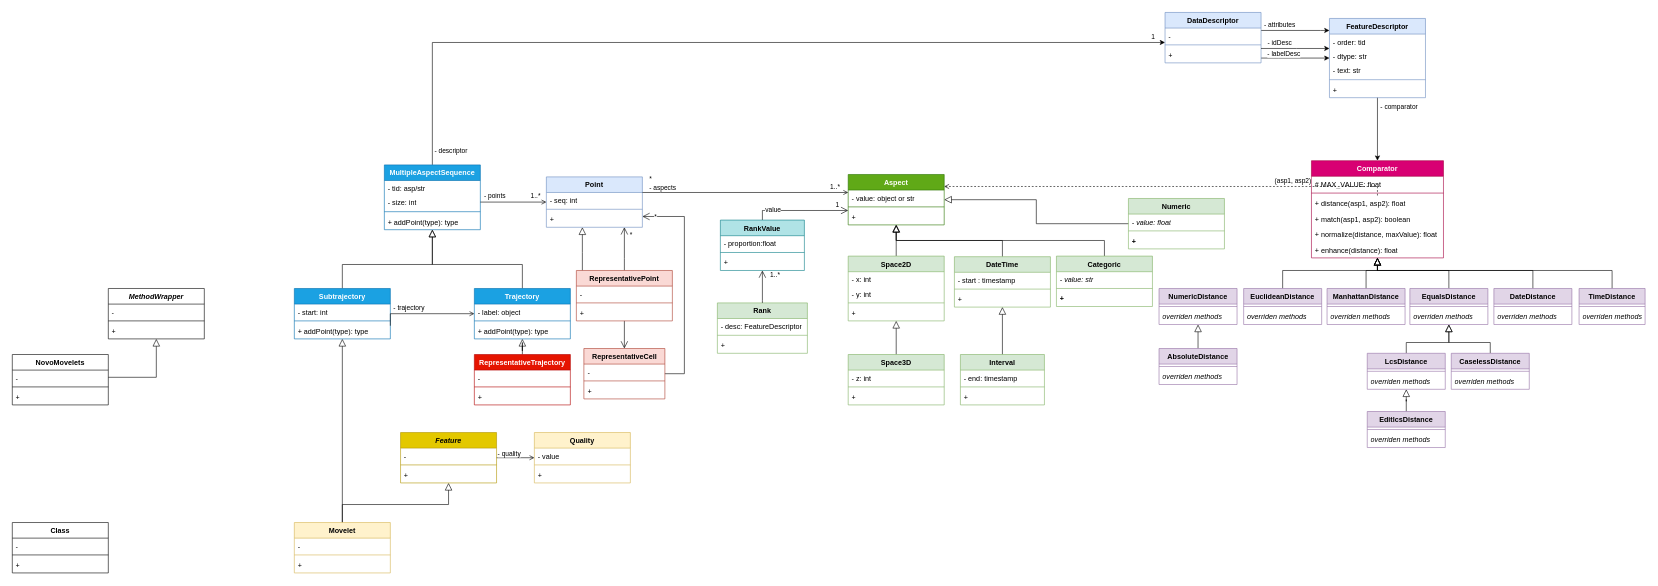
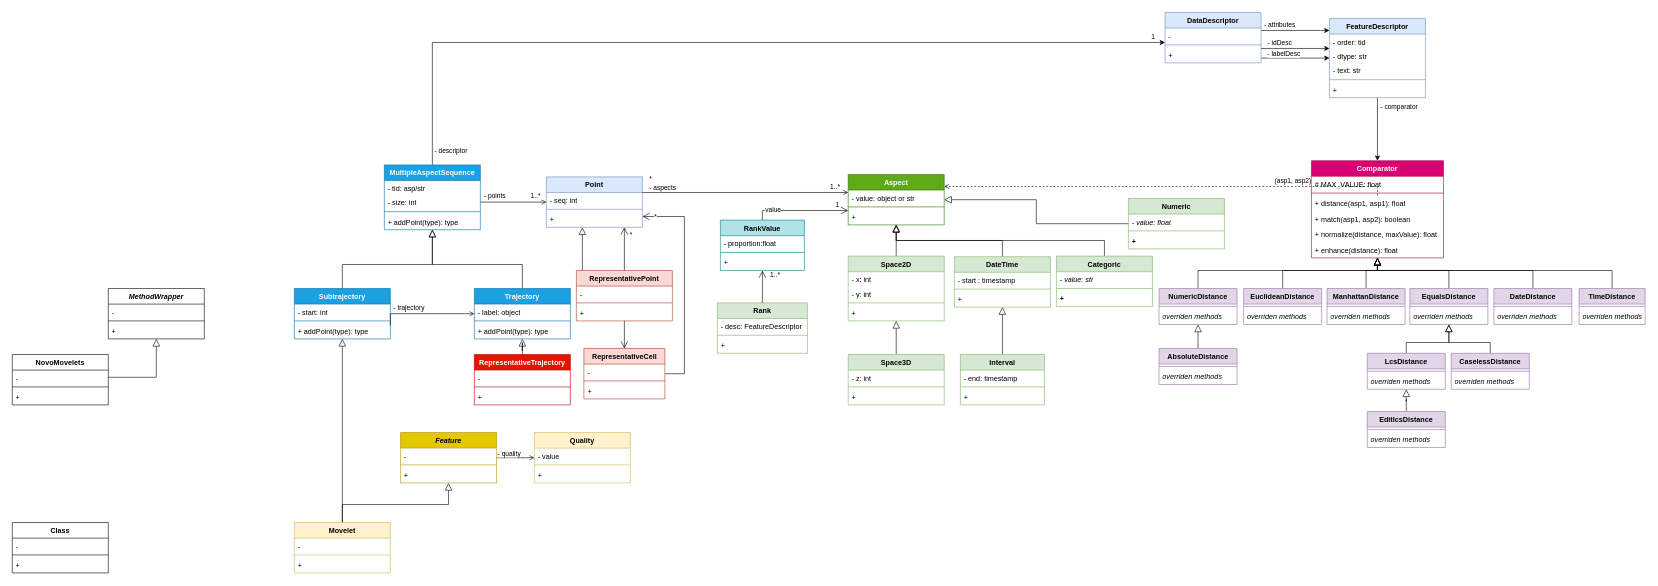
(1368, 204) -> (1368, 204)
none -> (1238, 270)
